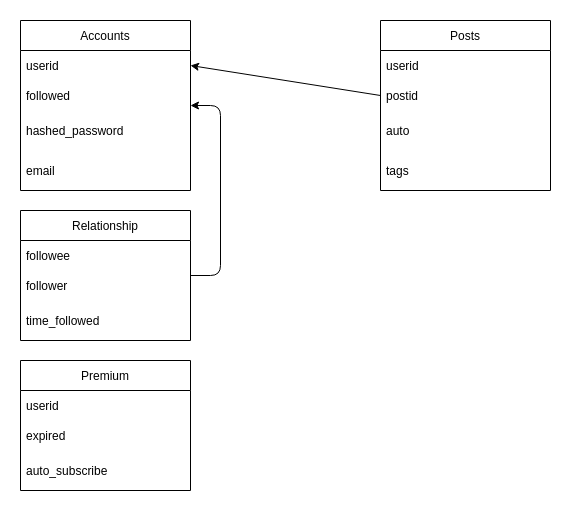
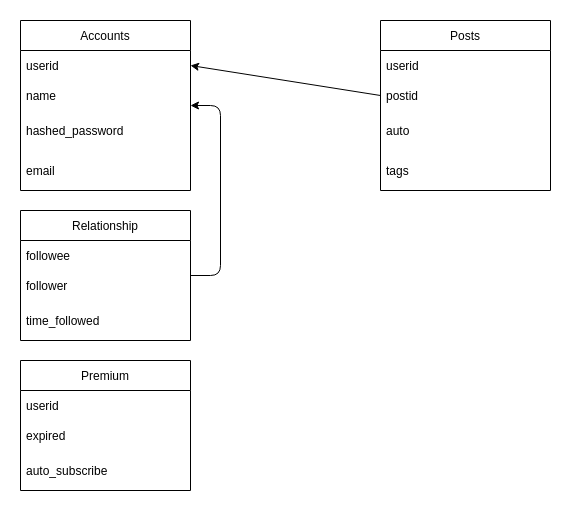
(50, 96) -> (39, 96)
